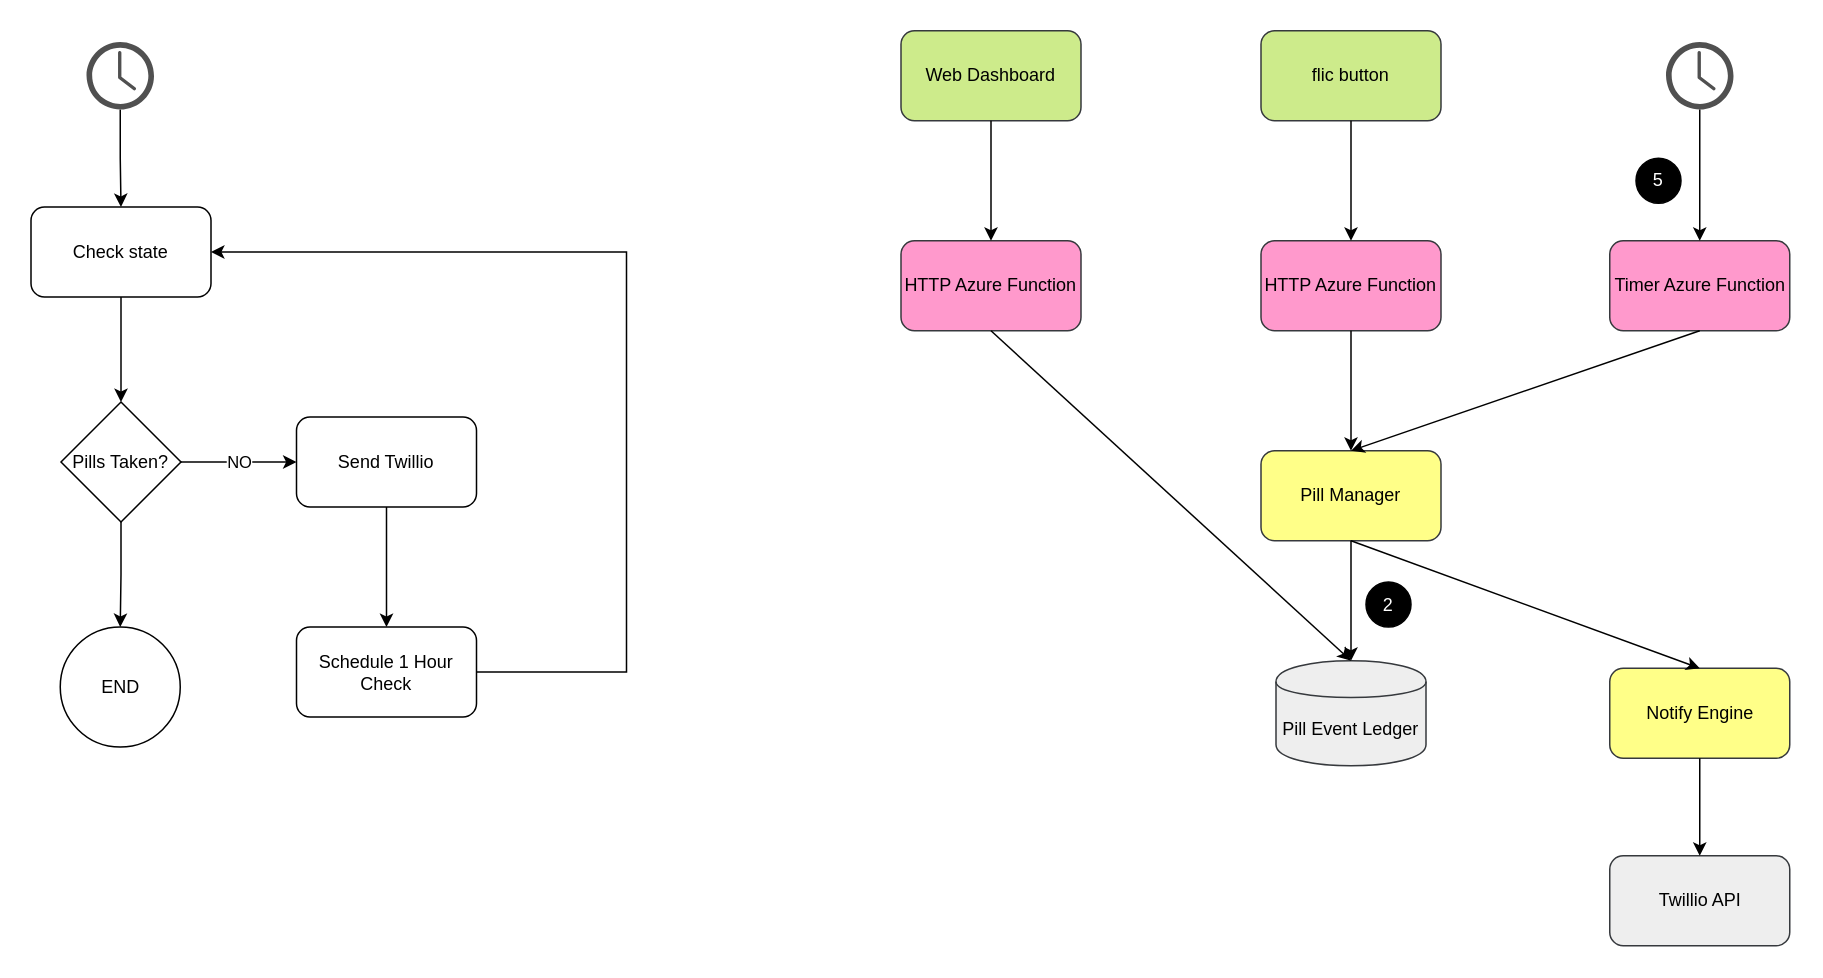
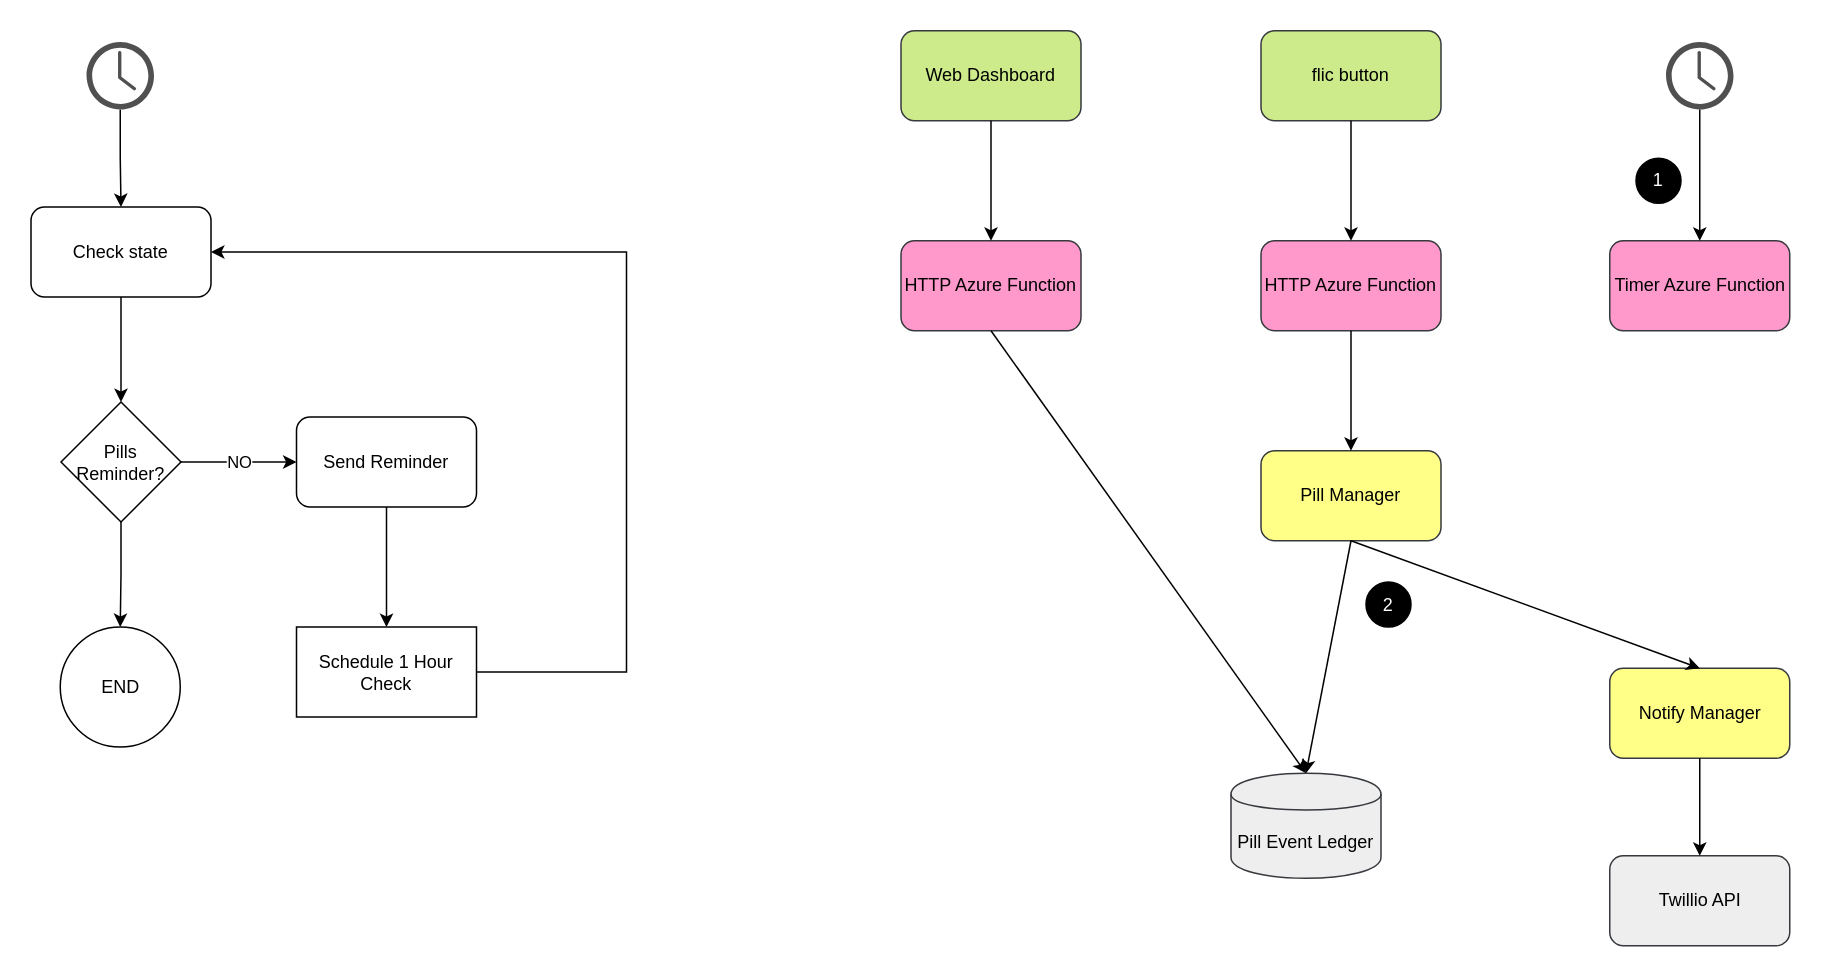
(1658, 181) -> (1658, 181)
(1530, 389) -> none
(121, 463) -> (121, 463)
(386, 463) -> (386, 463)
(386, 672) -> (386, 672)
(1351, 713) -> (1306, 826)
(1700, 713) -> (1700, 713)
